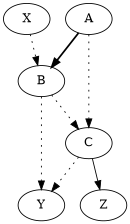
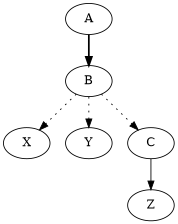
(33, 46) -> (61, 109)
(89, 77) -> none
(68, 171) -> none
